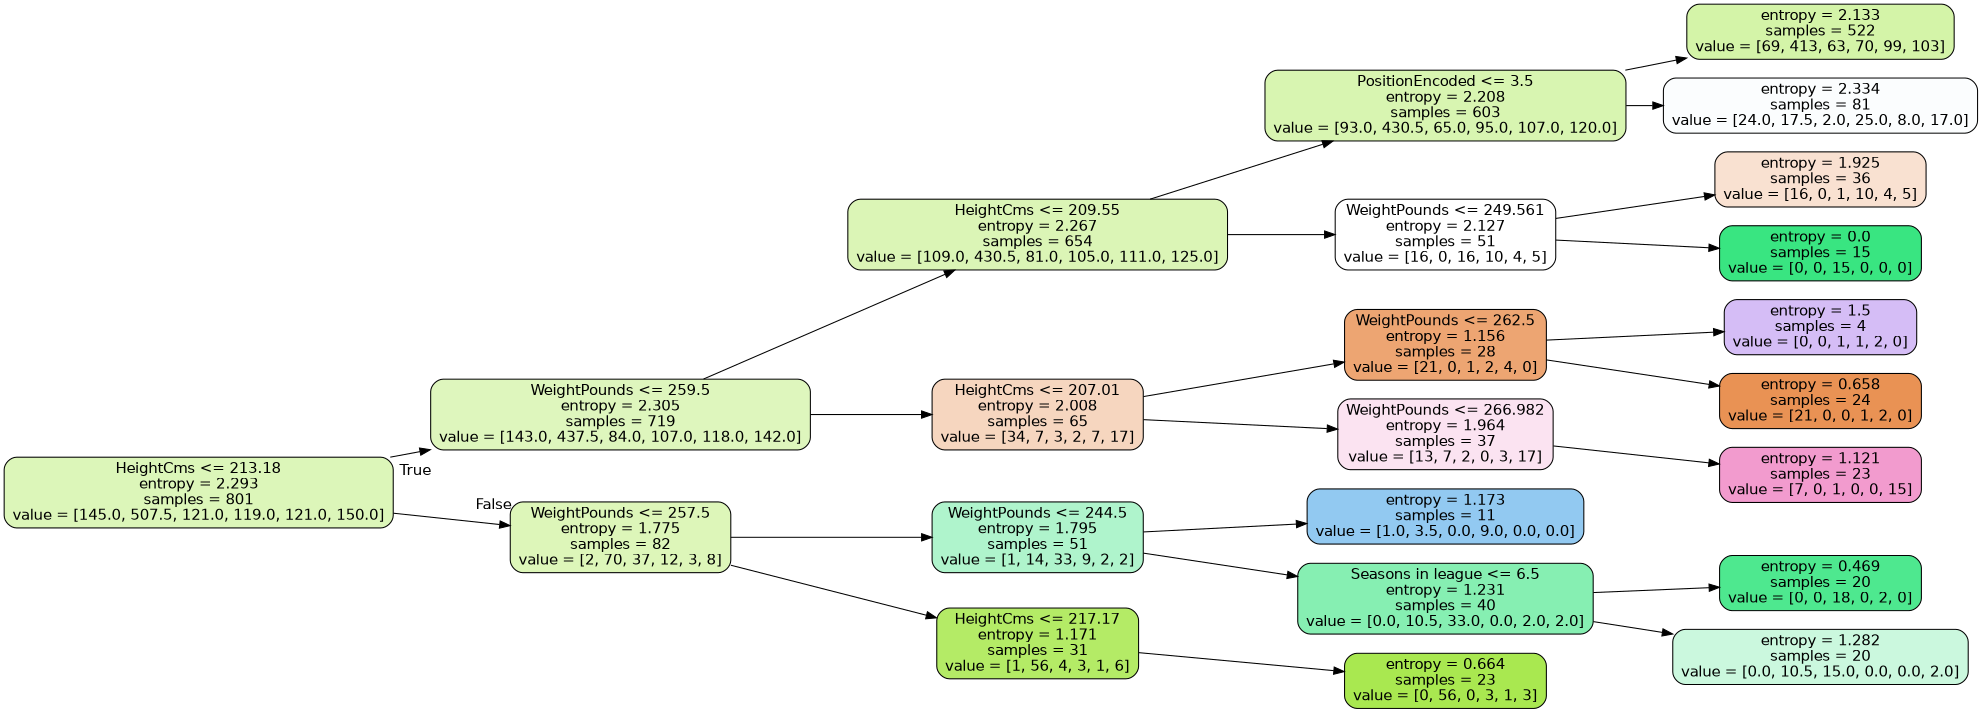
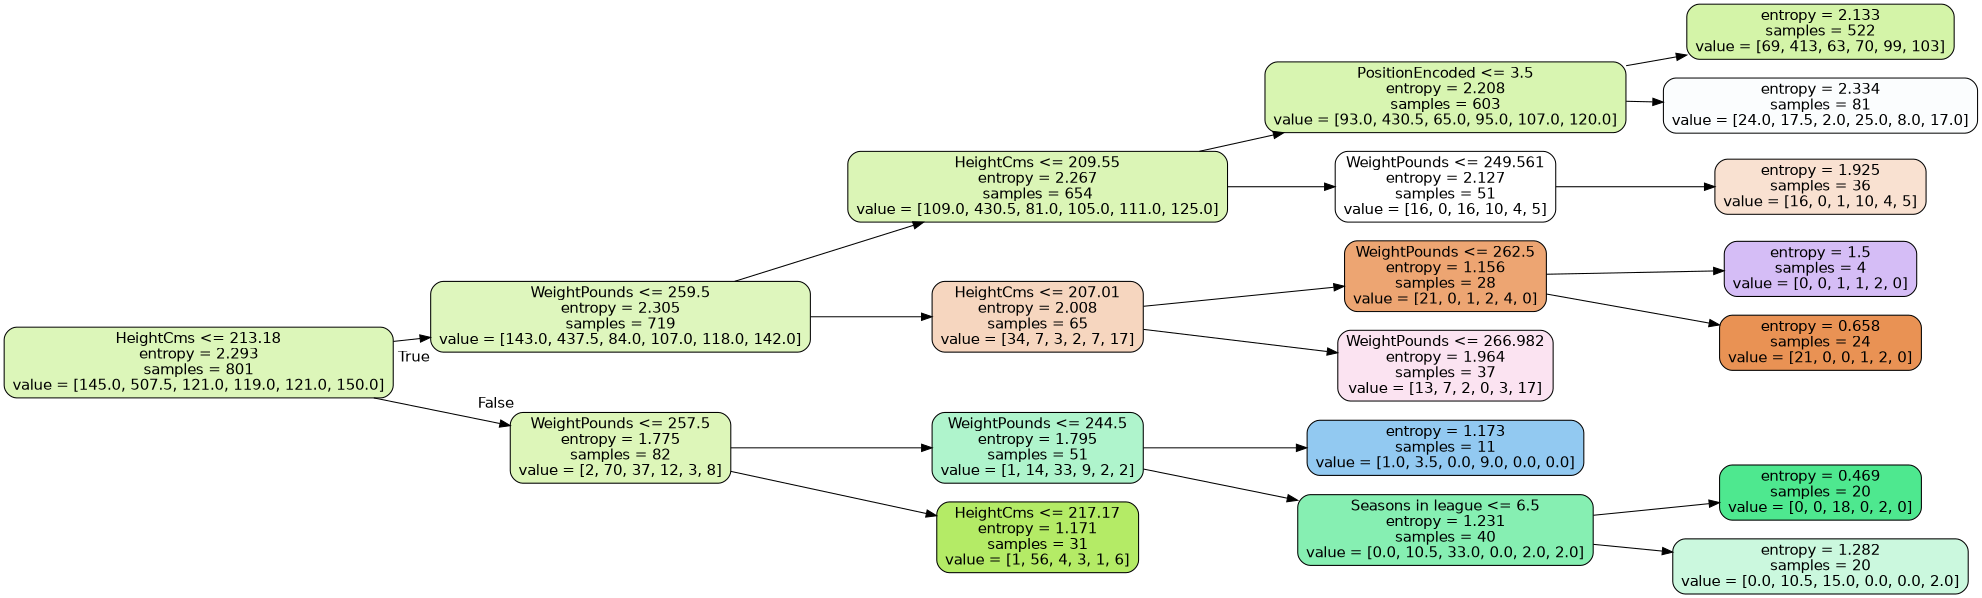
(1820, 253) -> none
(1820, 475) -> none
(1445, 681) -> none
